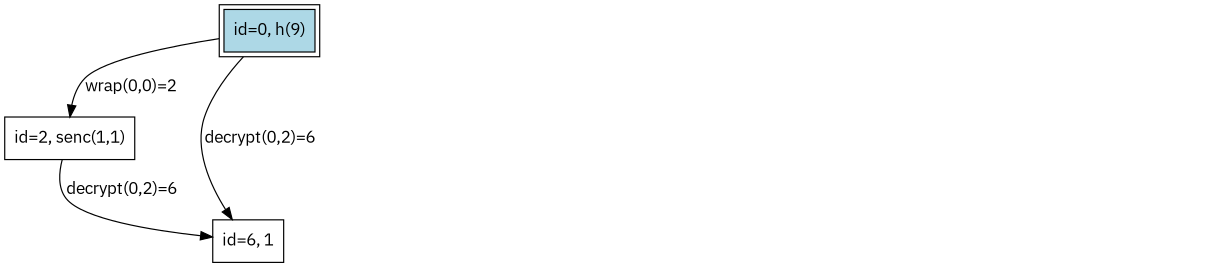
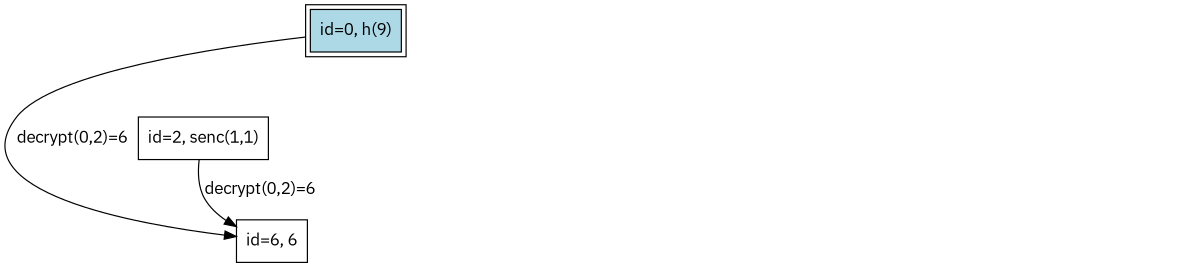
(135, 56) -> none
(248, 241) -> (272, 241)
